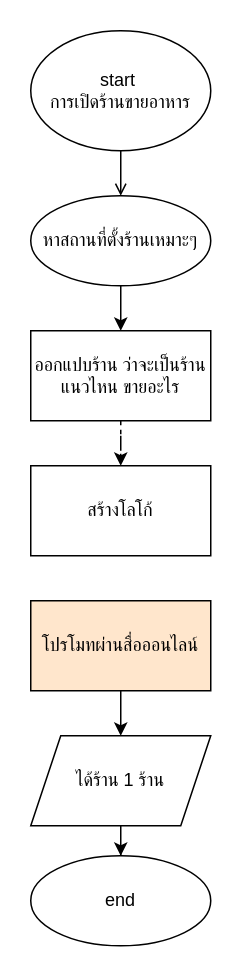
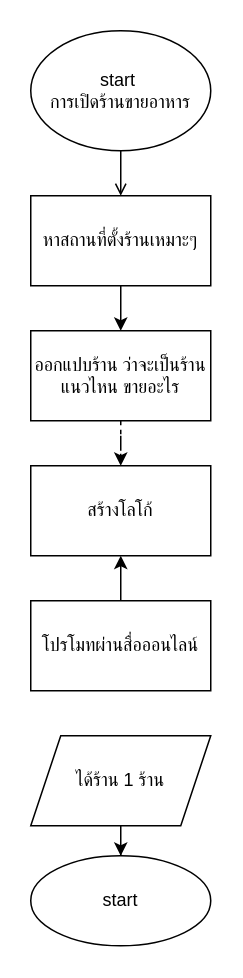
(121, 241) -> (121, 241)
(121, 646) -> (121, 646)
(121, 719) -> (121, 573)
(121, 901) -> (121, 901)
